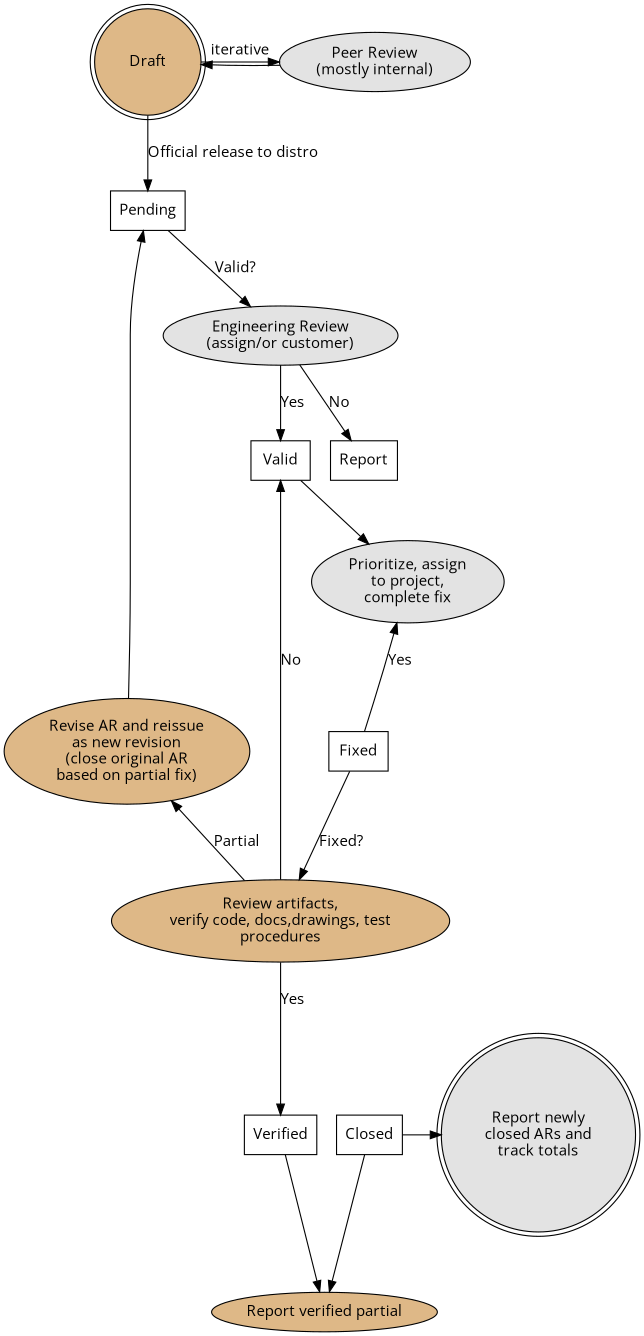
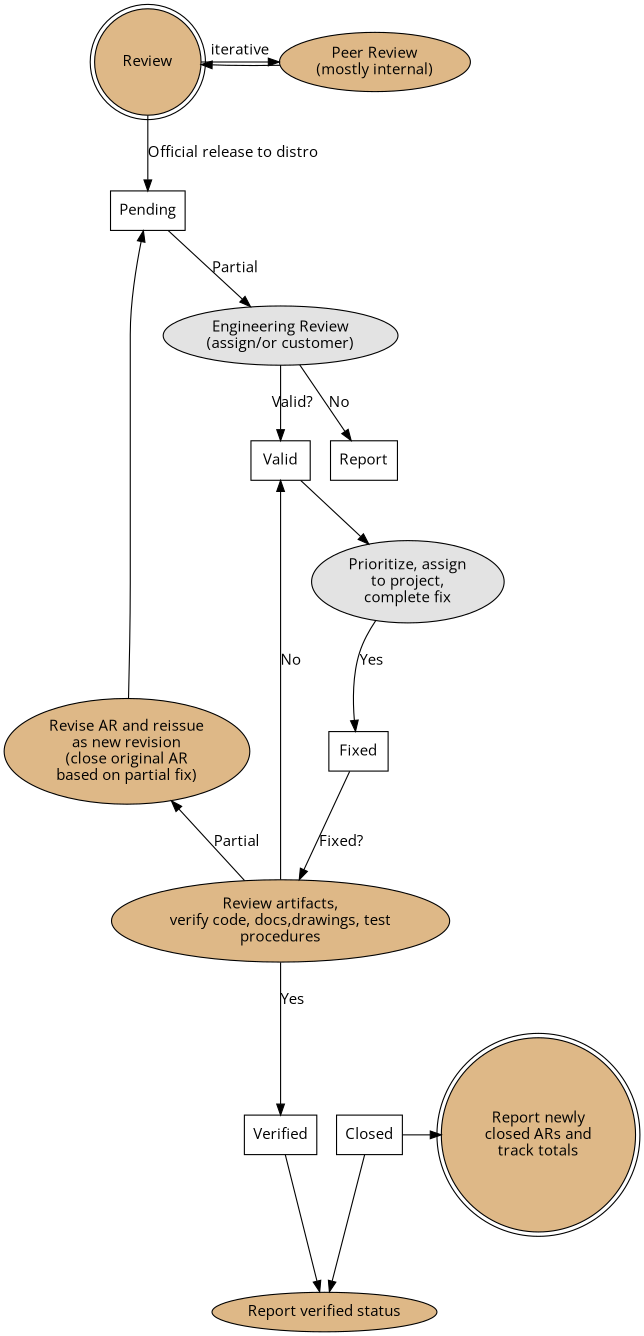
(148, 62) -> (148, 62)
(375, 62) -> (375, 62)
(236, 268) -> (236, 268)
(293, 403) -> (293, 403)
(380, 683) -> (356, 668)
(538, 1135) -> (538, 1135)
(324, 1312) -> (324, 1312)
